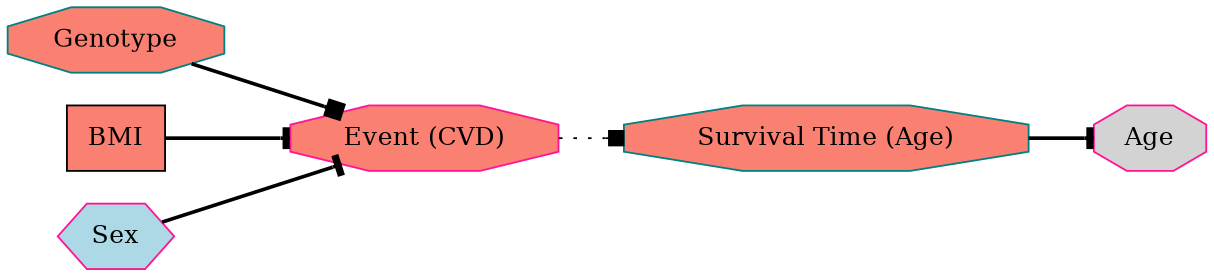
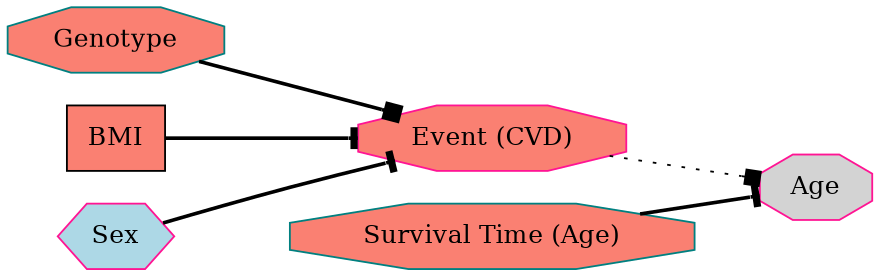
(582, 138) -> (676, 166)
